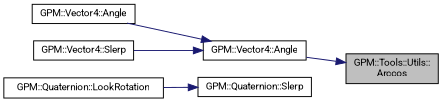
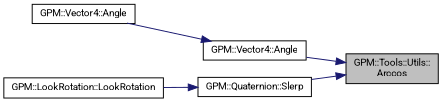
(84, 50) -> none
none -> (324, 78)
(84, 88) -> (84, 88)
